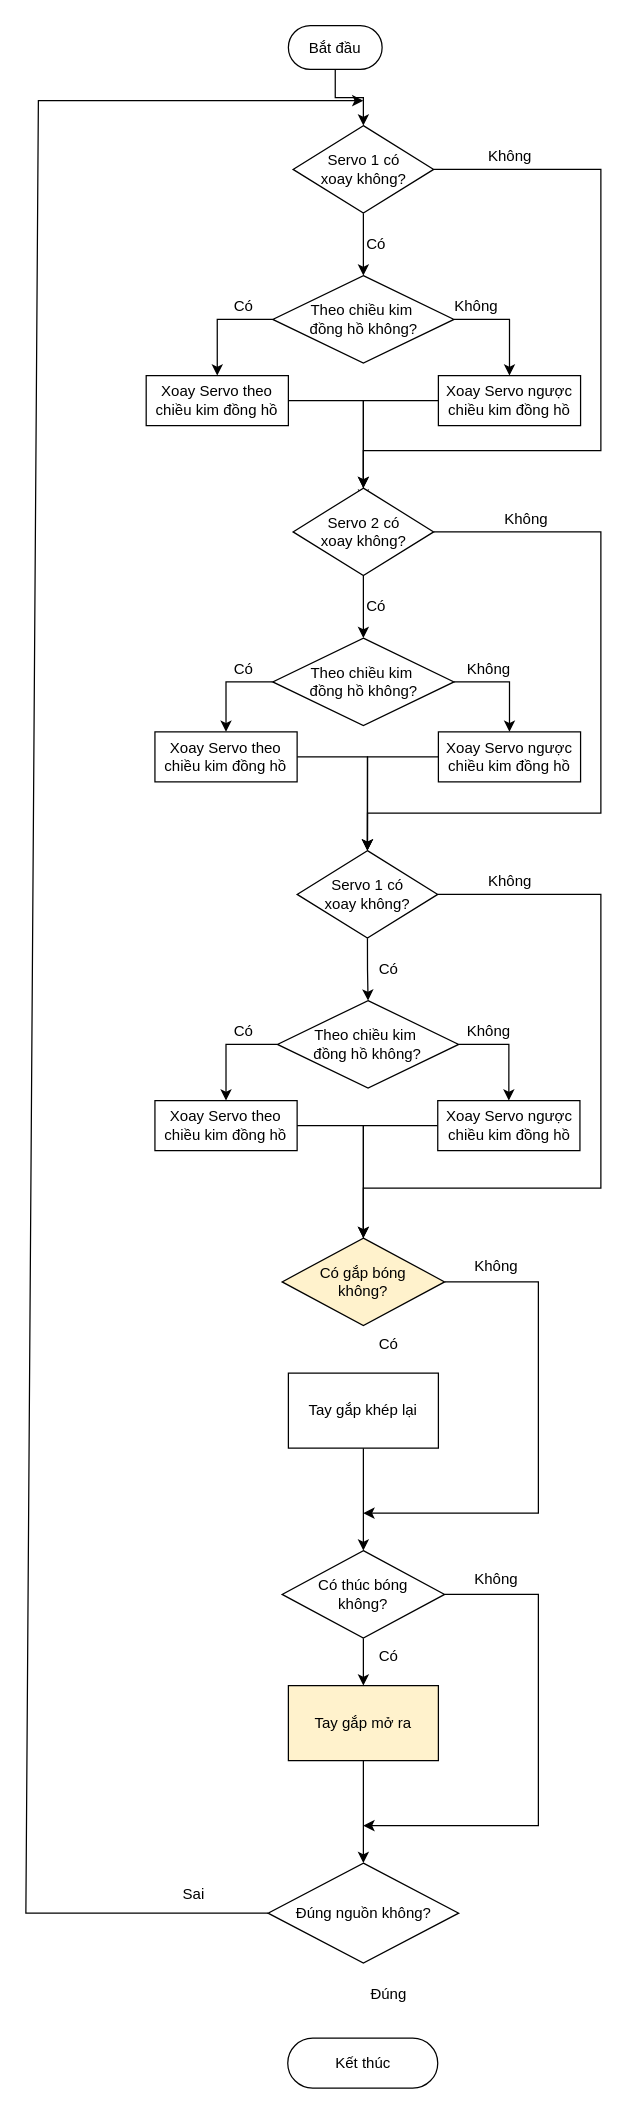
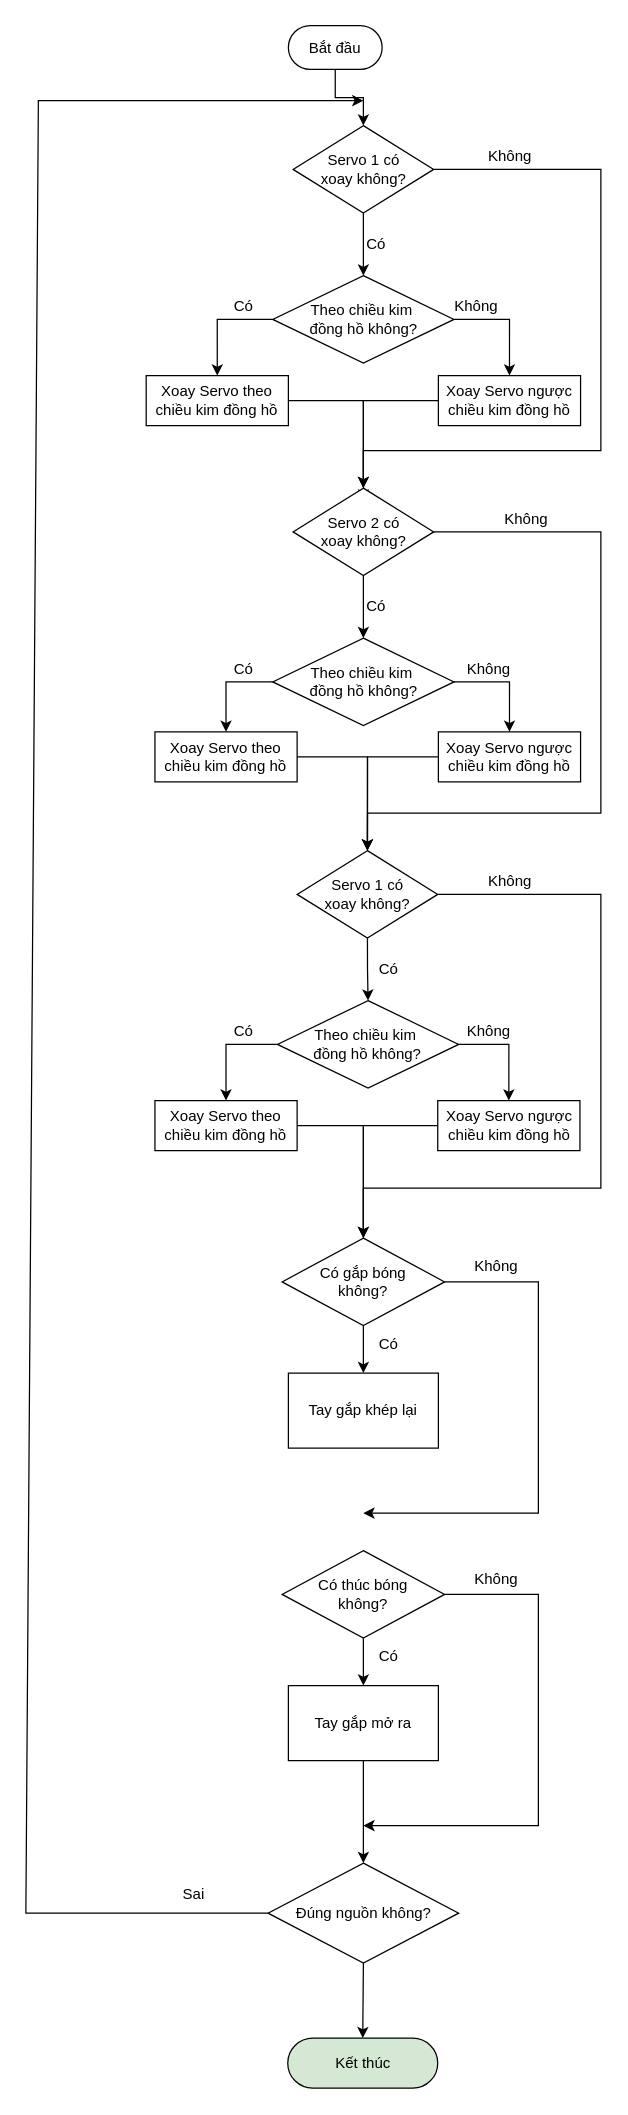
(363, 1282) -> (363, 1282)
none -> (363, 1348)
(363, 1495) -> none
(363, 1723) -> (363, 1723)
(388, 1994) -> none
none -> (363, 1996)
(363, 2063) -> (363, 2063)
